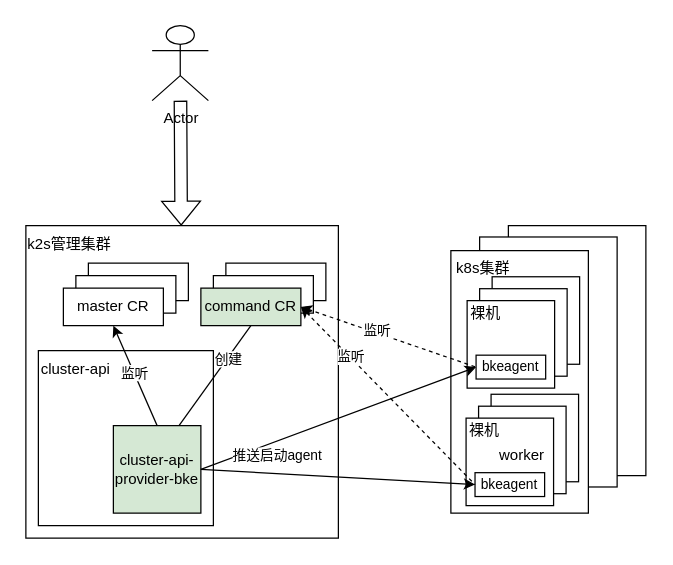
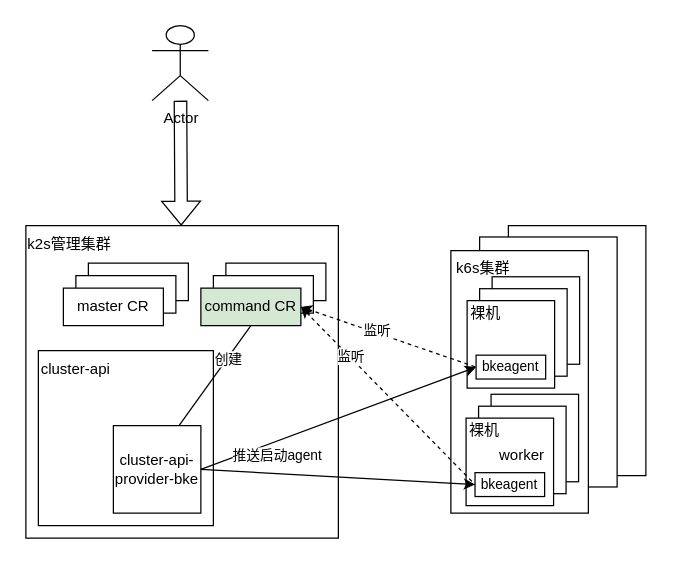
(483, 268) -> (483, 268)
(137, 380) -> none
(157, 469) -> (157, 469)
